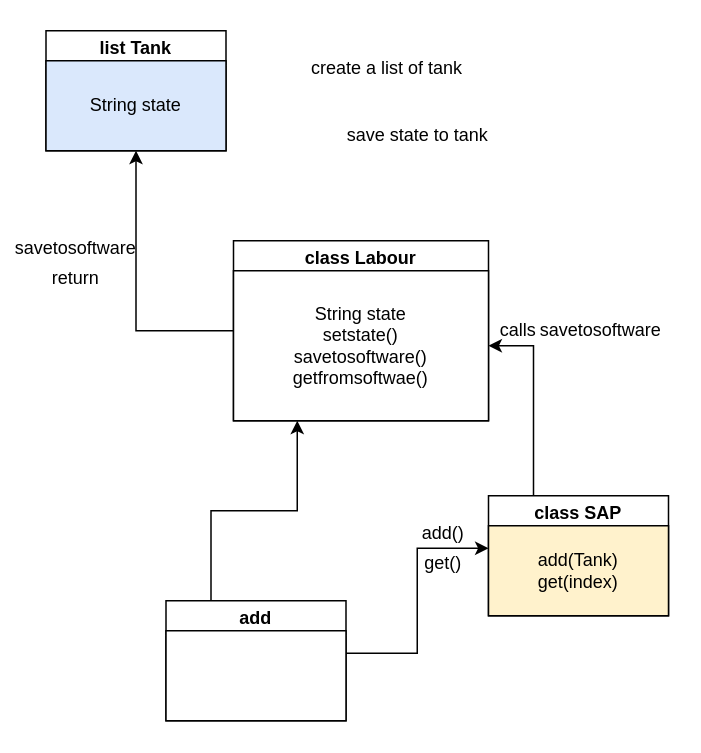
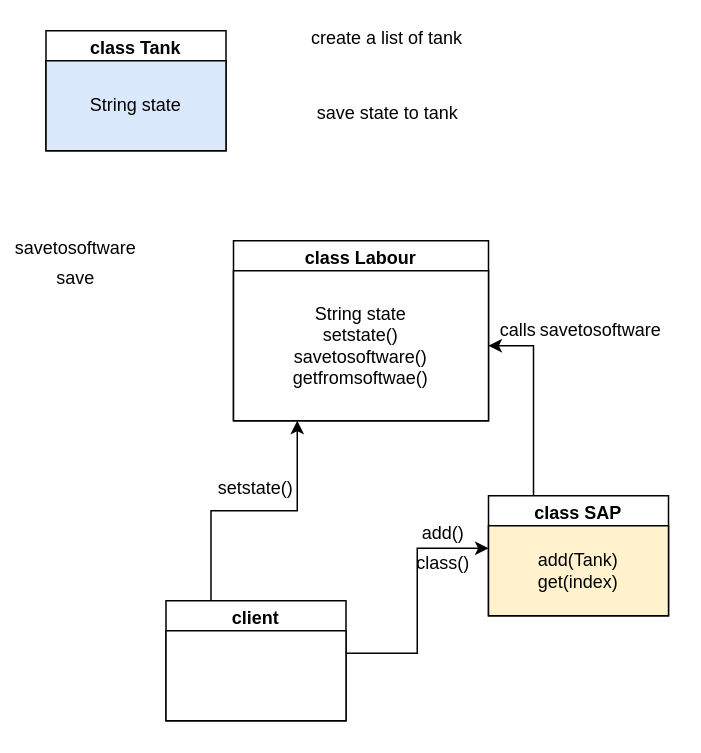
(136, 49) -> (136, 49)
(387, 68) -> (387, 38)
(417, 136) -> (387, 113)
(76, 278) -> (76, 278)
(136, 294) -> none
none -> (256, 488)
(443, 563) -> (443, 563)
(256, 619) -> (256, 619)
